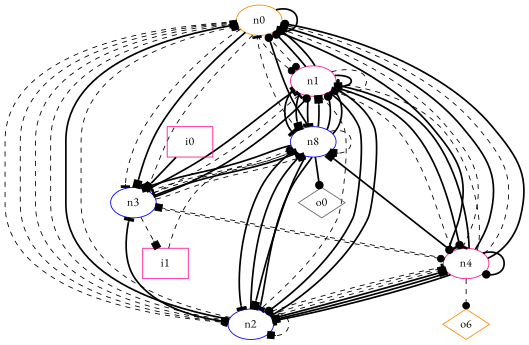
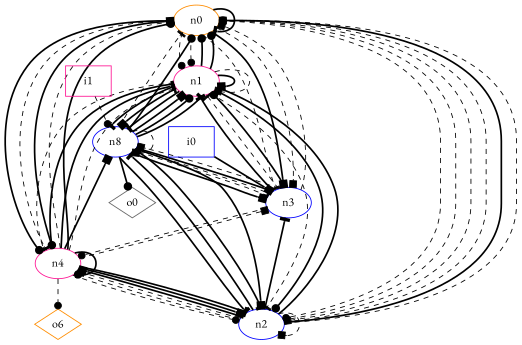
(190, 142) -> (191, 142)
(147, 229) -> (294, 94)
